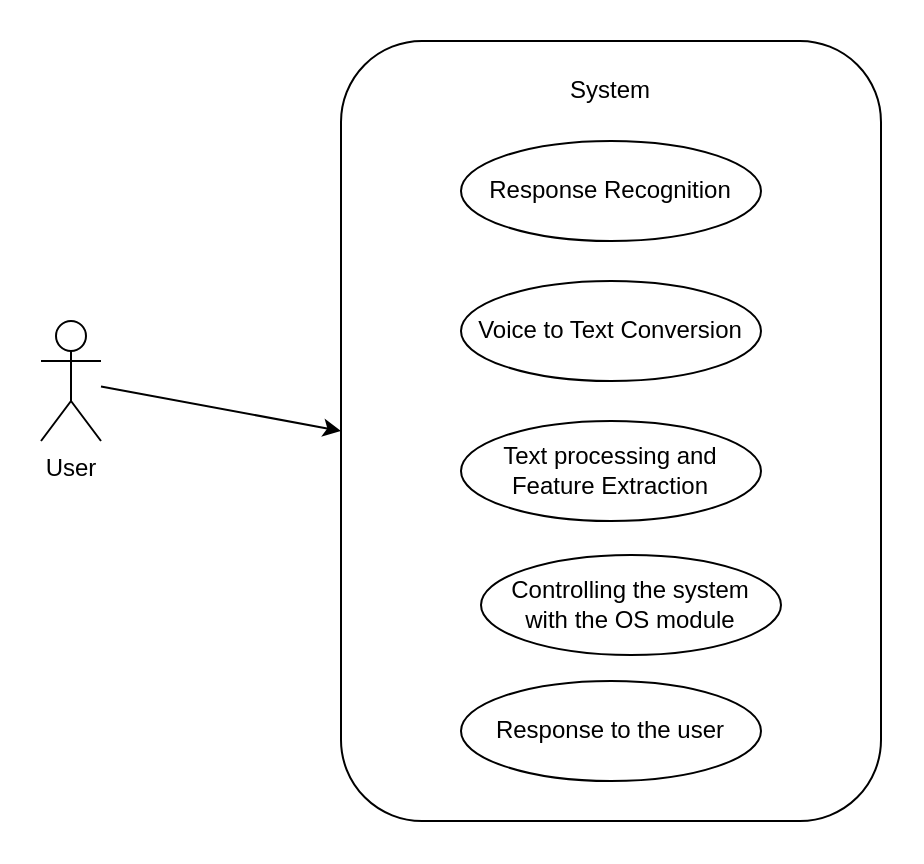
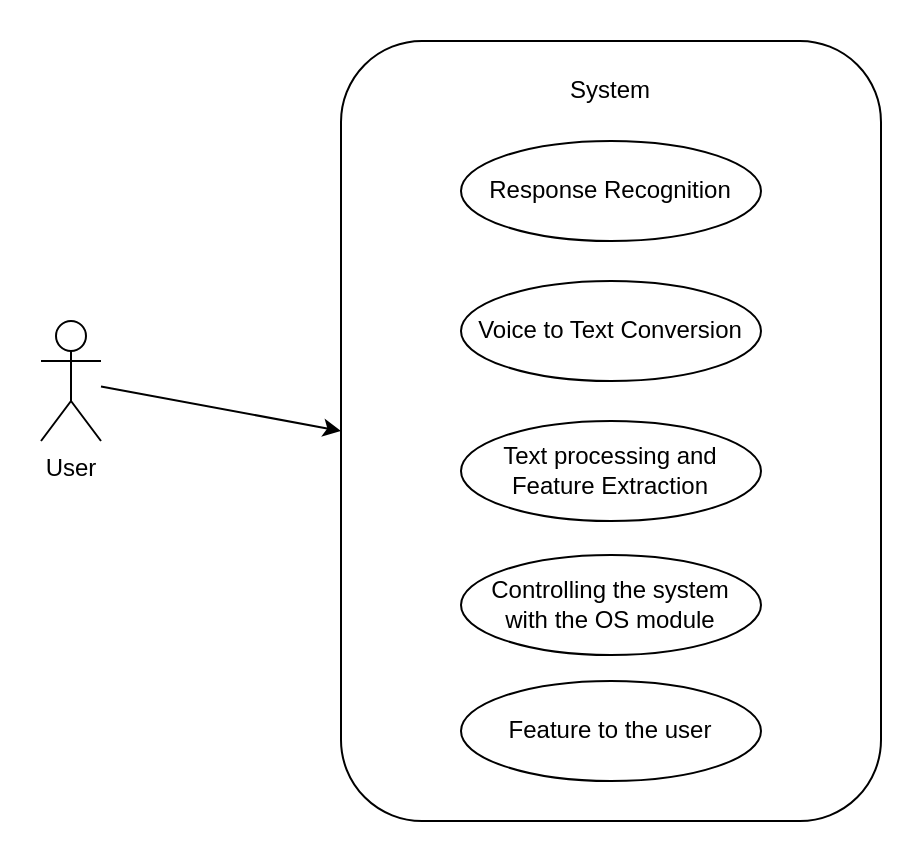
(631, 605) -> (611, 605)
(611, 731) -> (611, 731)
